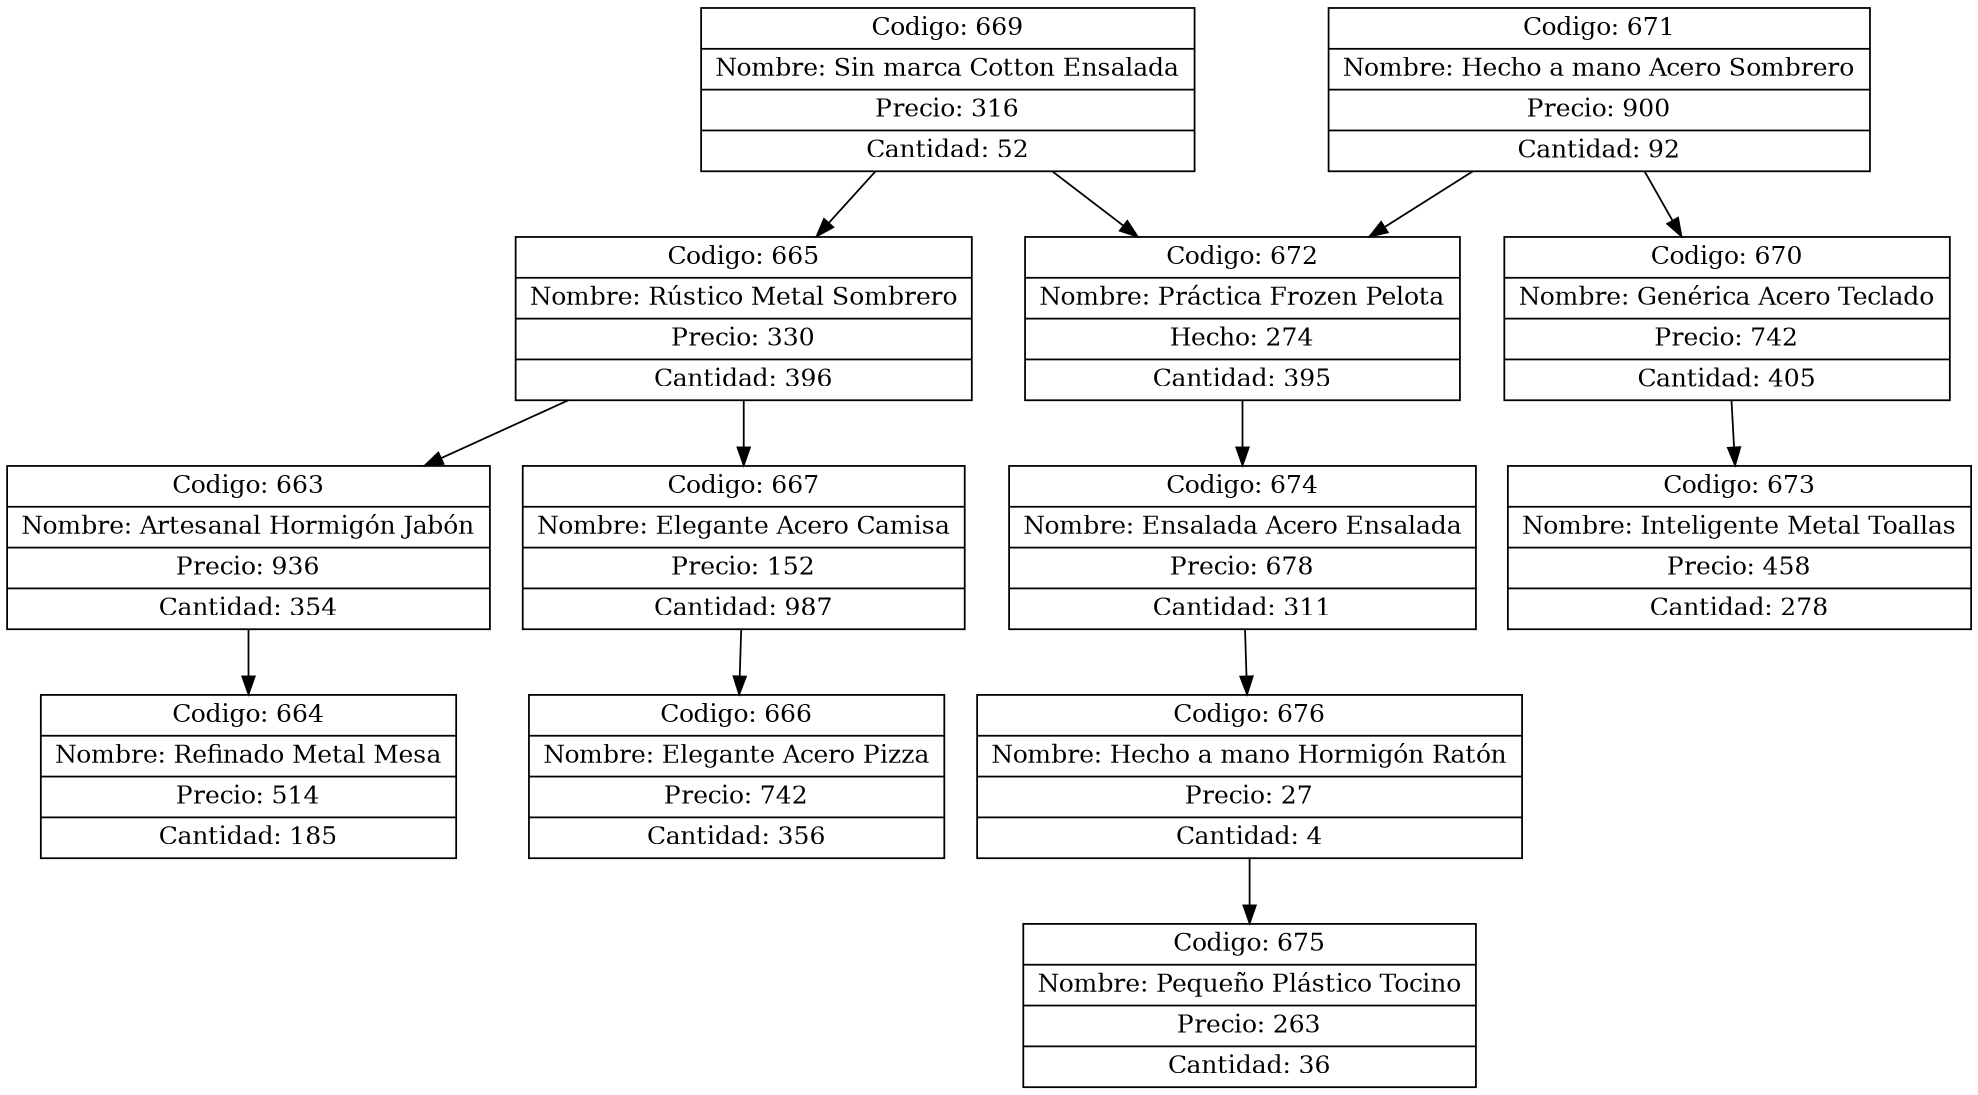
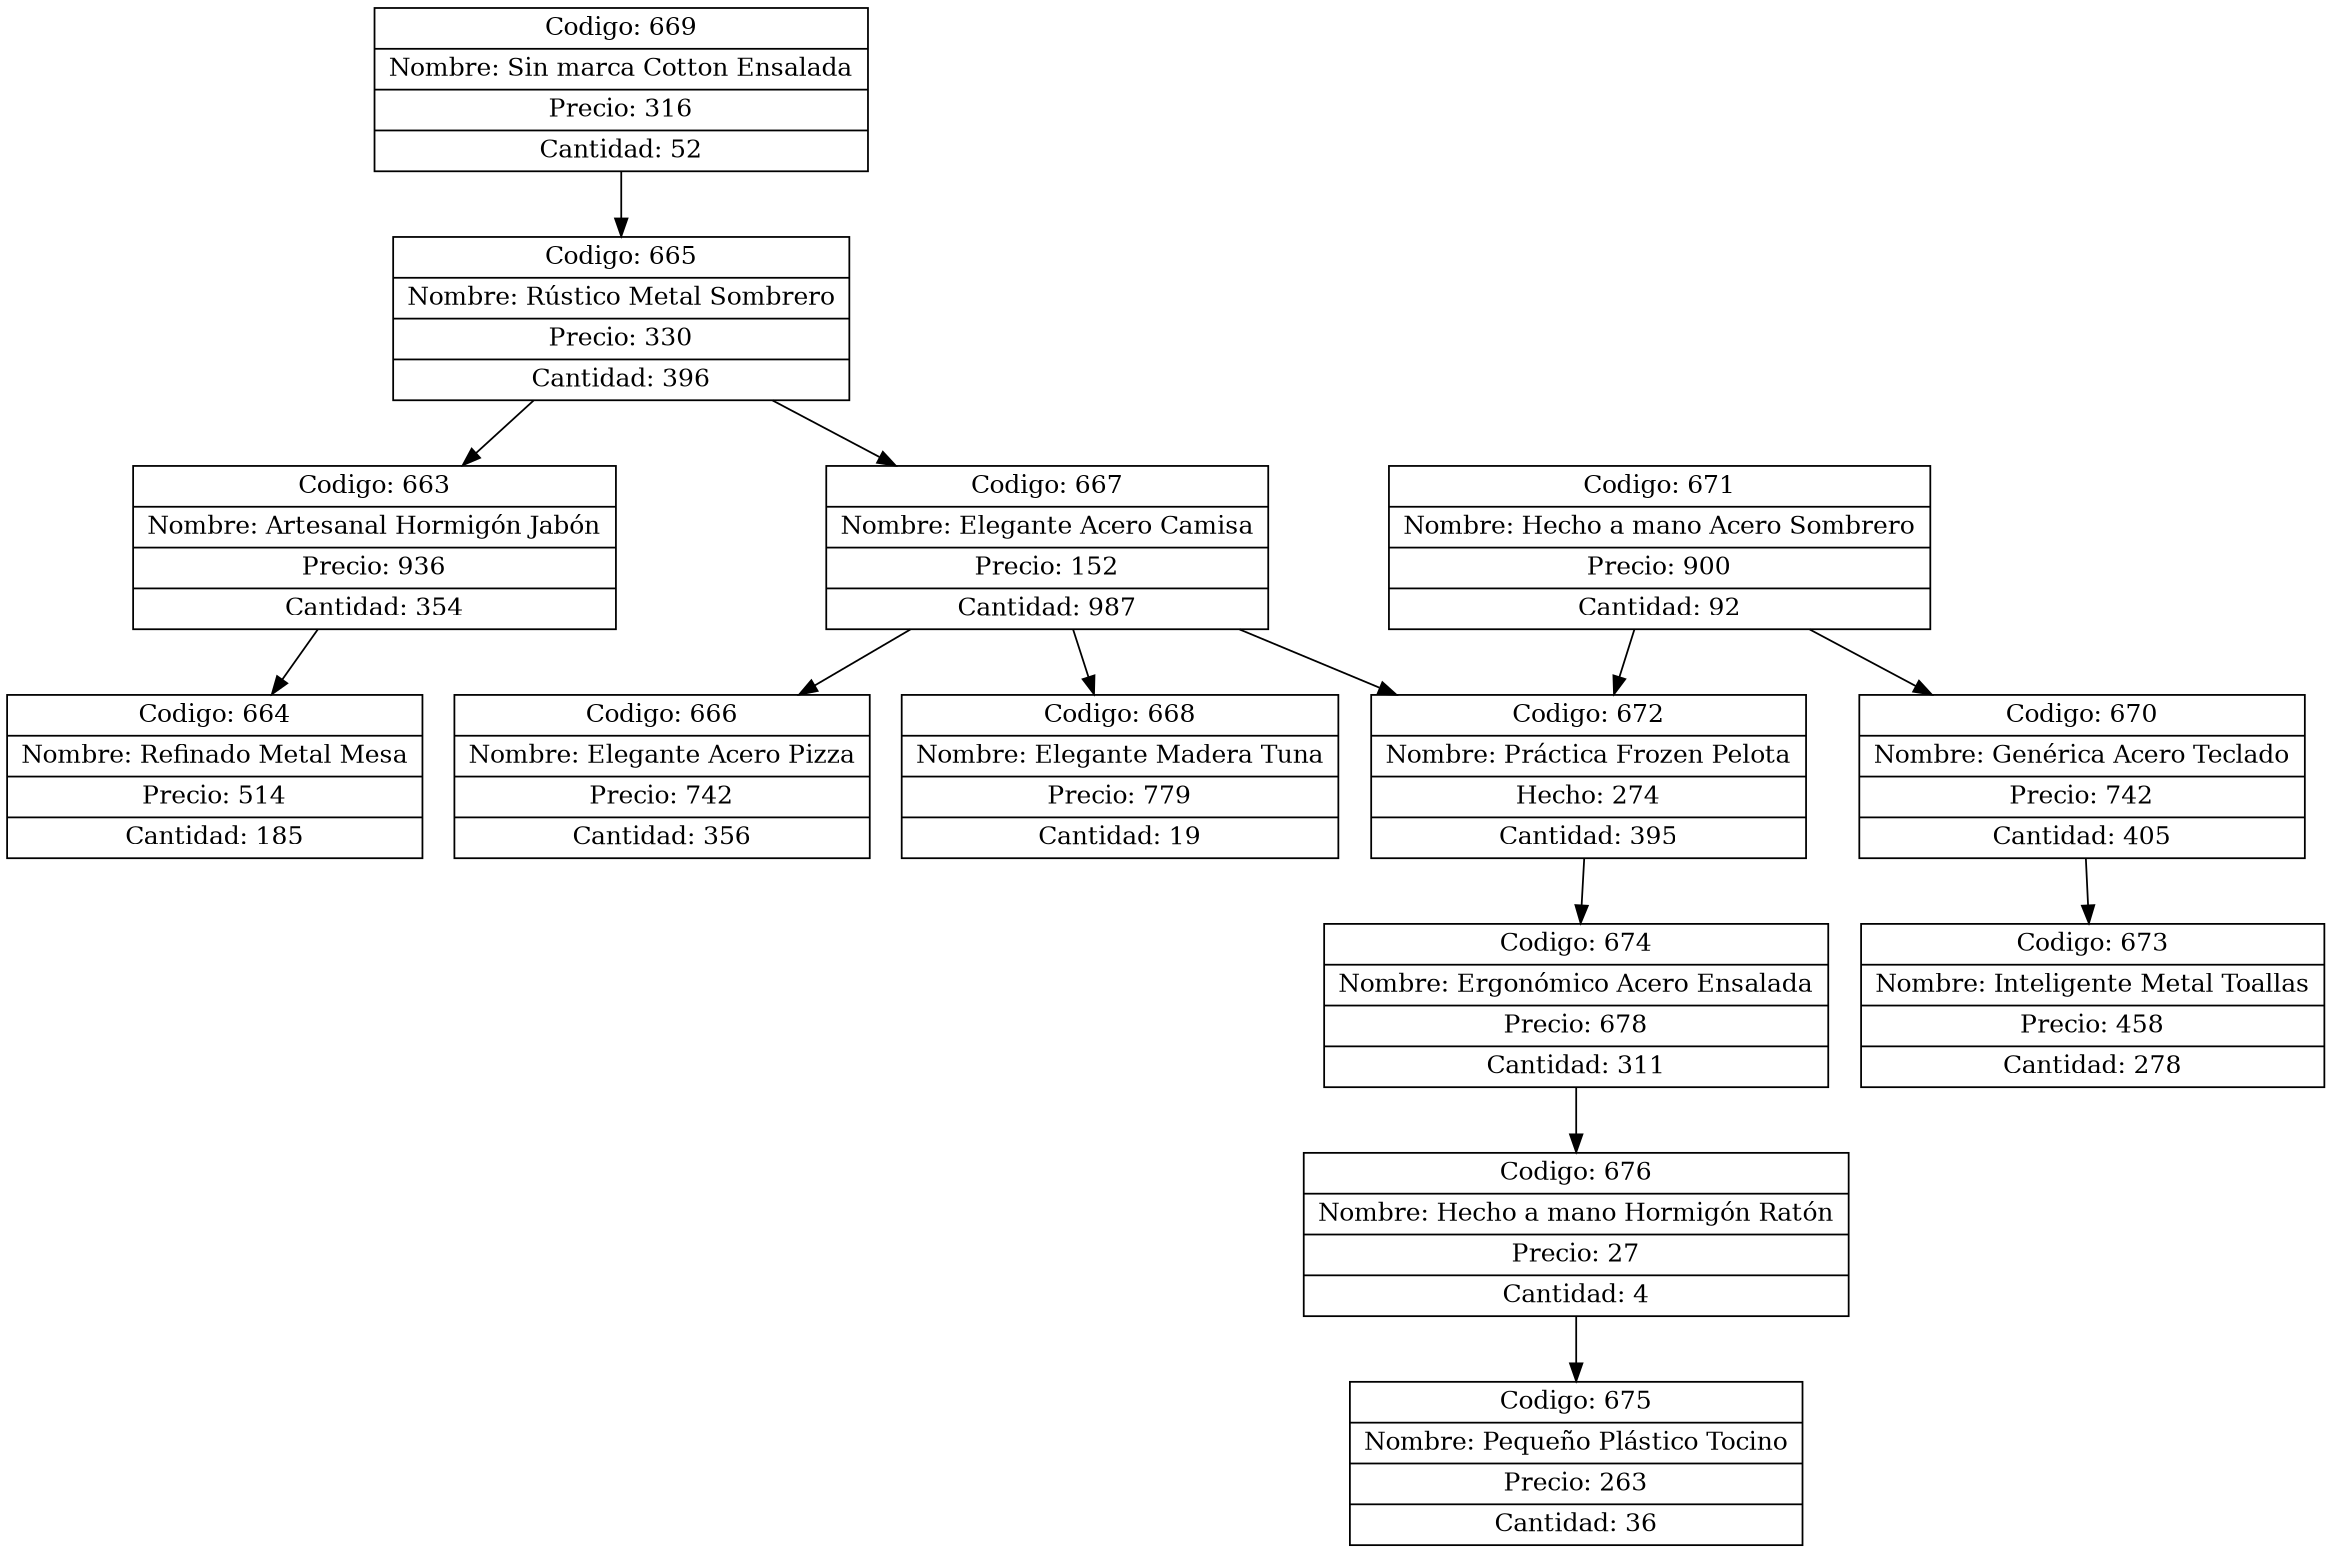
(1088, 199) -> (1310, 659)
(1242, 526) -> (1576, 984)
none -> (1120, 777)
